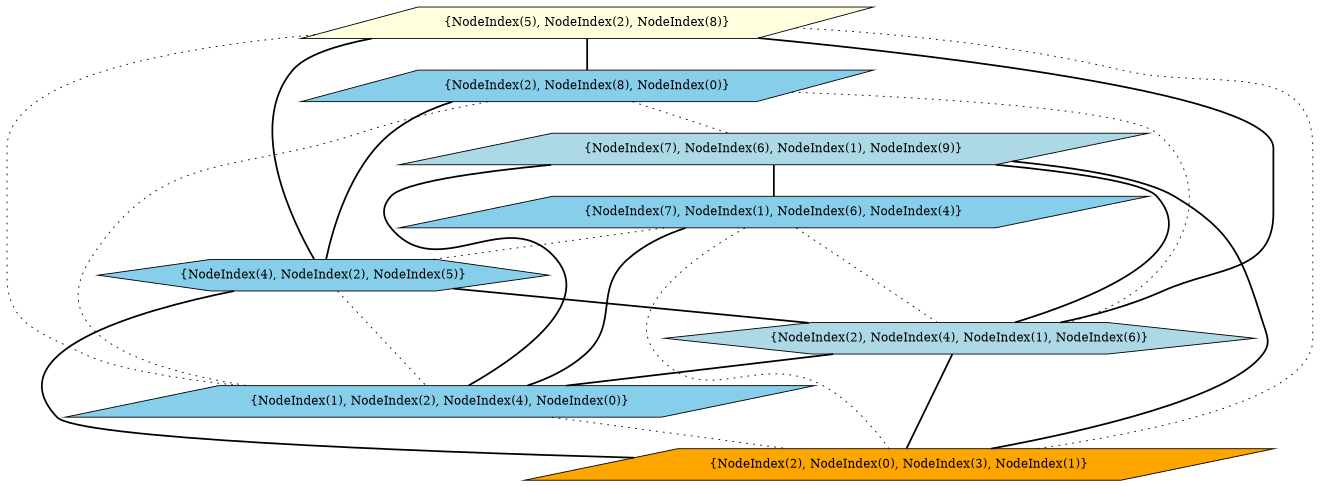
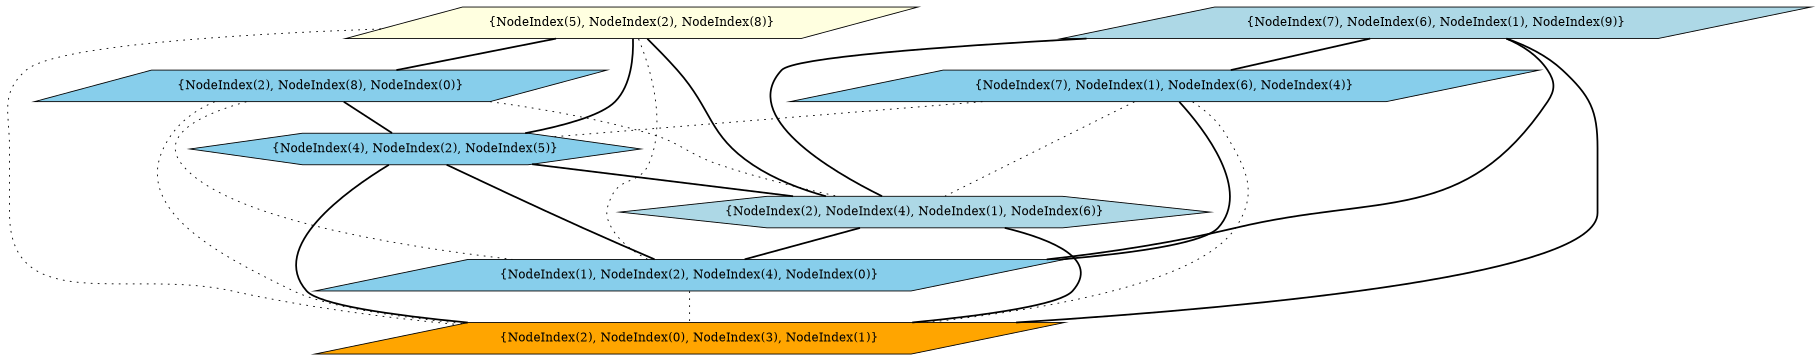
(680, 117) -> (244, 266)
(382, 338) -> (550, 213)
